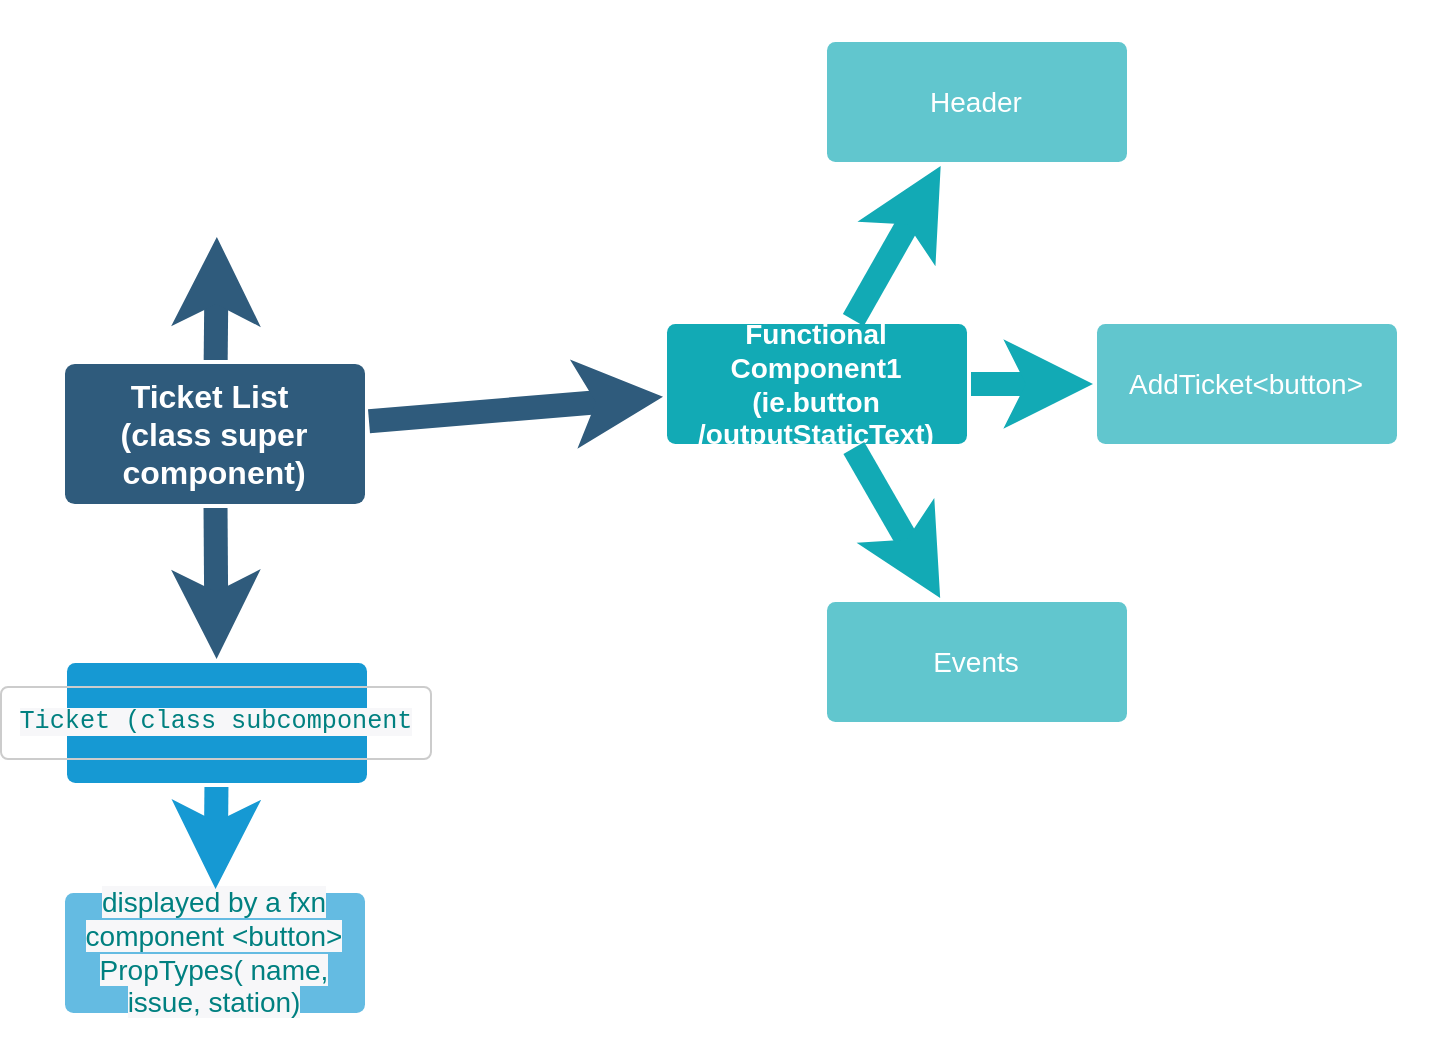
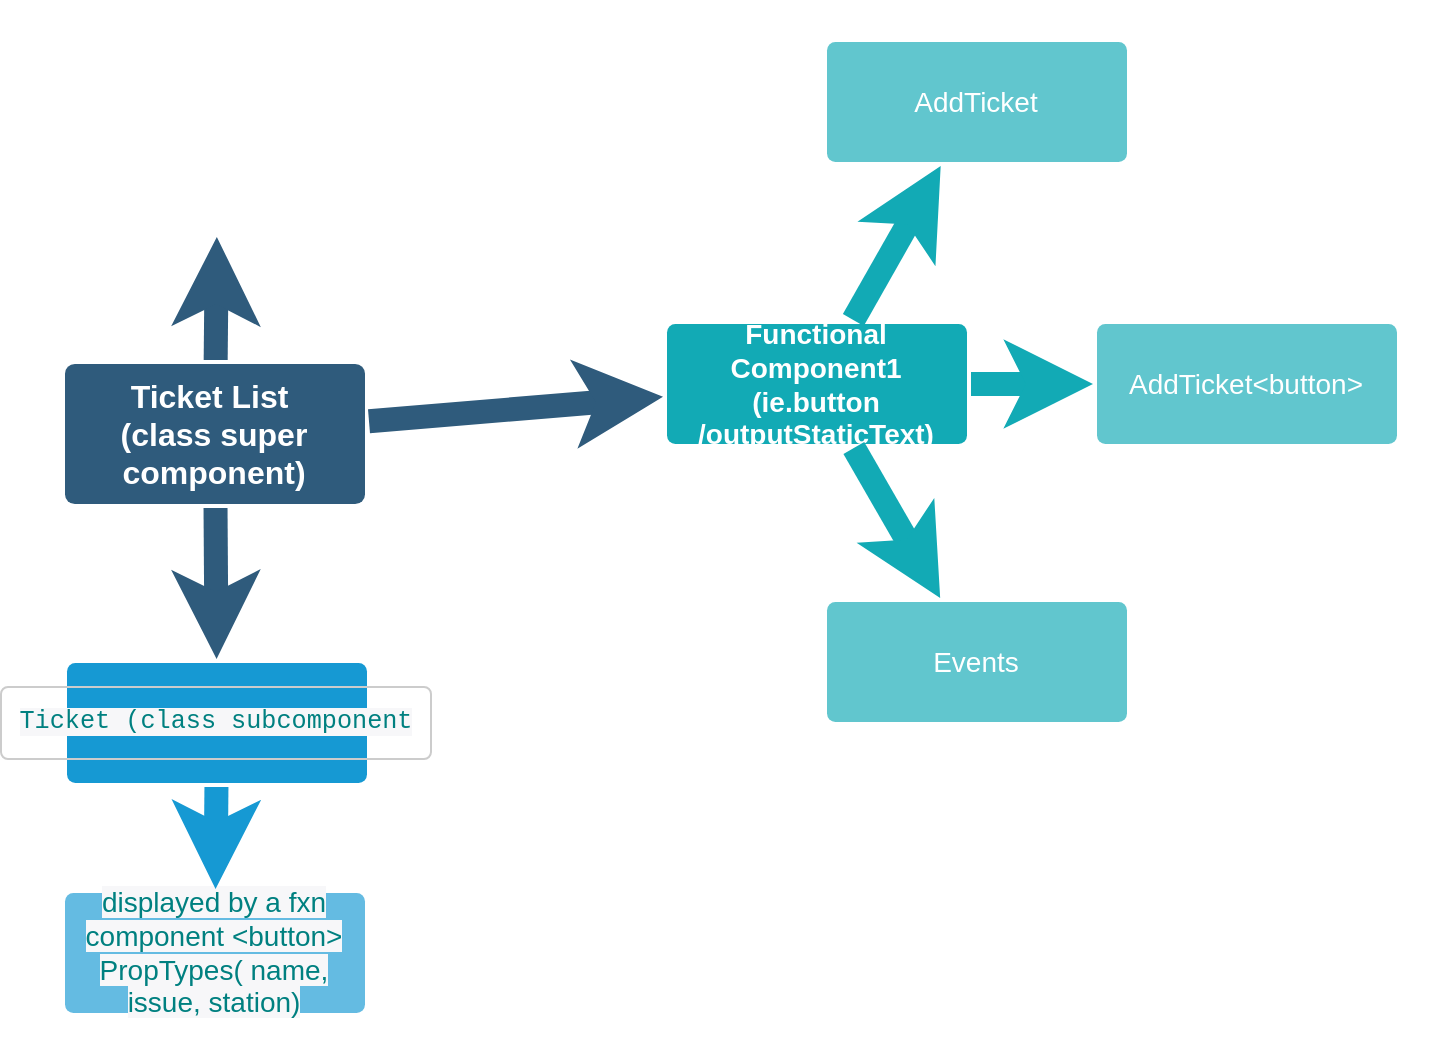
(977, 103) -> (977, 103)
